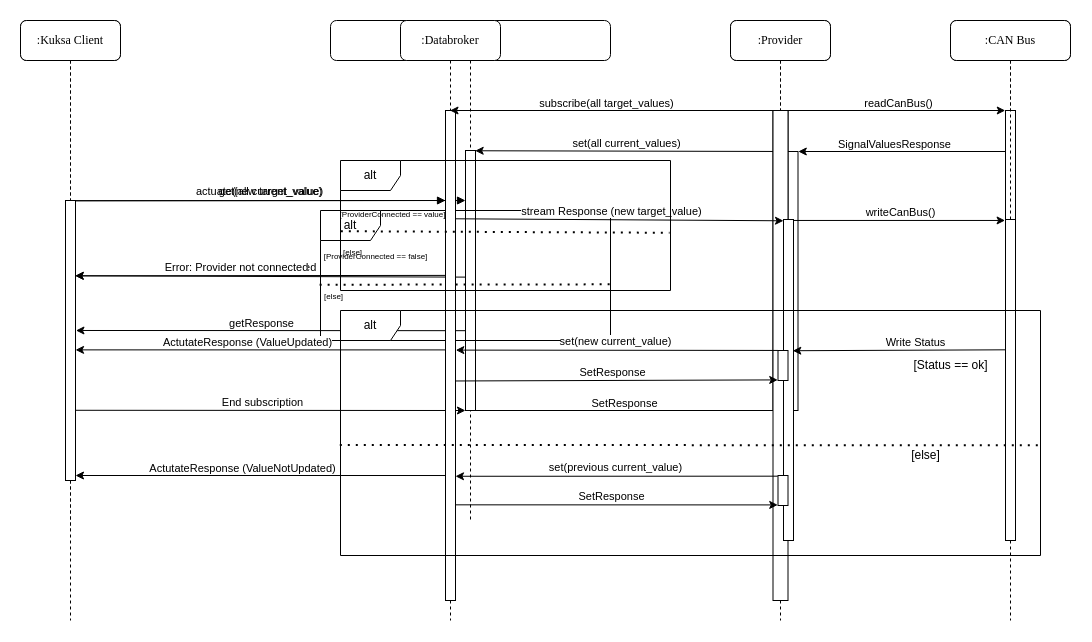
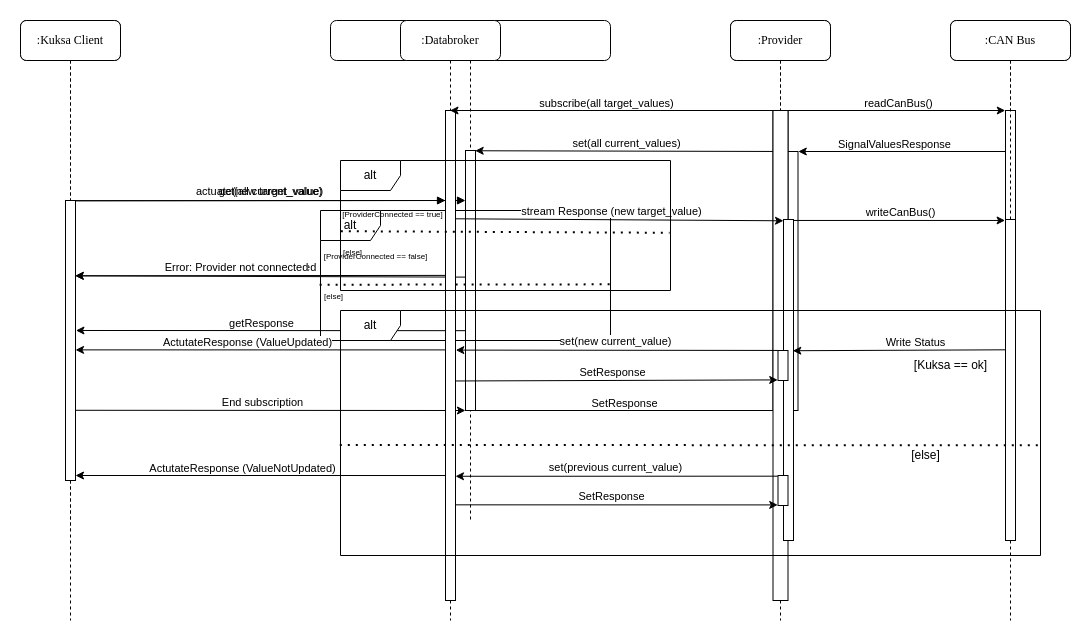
(393, 214) -> (393, 214)
(951, 366) -> (951, 366)
